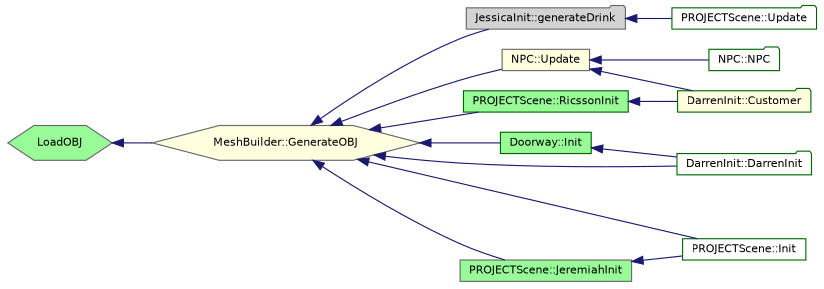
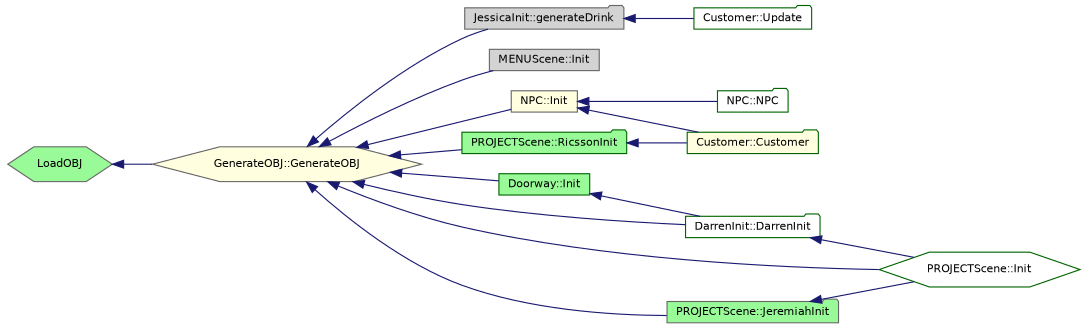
(744, 18) -> (753, 18)
none -> (544, 60)
(546, 60) -> (544, 101)
(546, 101) -> (544, 143)
(744, 101) -> (753, 143)
(286, 143) -> (287, 164)
(744, 249) -> (980, 270)
none -> (868, 249)
(546, 271) -> (753, 312)
